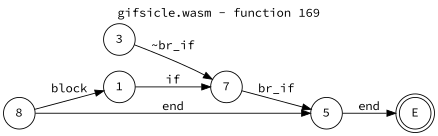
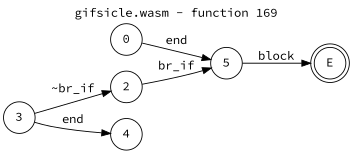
(119, 87) -> none
(226, 87) -> (126, 87)
(369, 107) -> (276, 57)
(19, 113) -> (126, 40)
none -> (126, 134)
